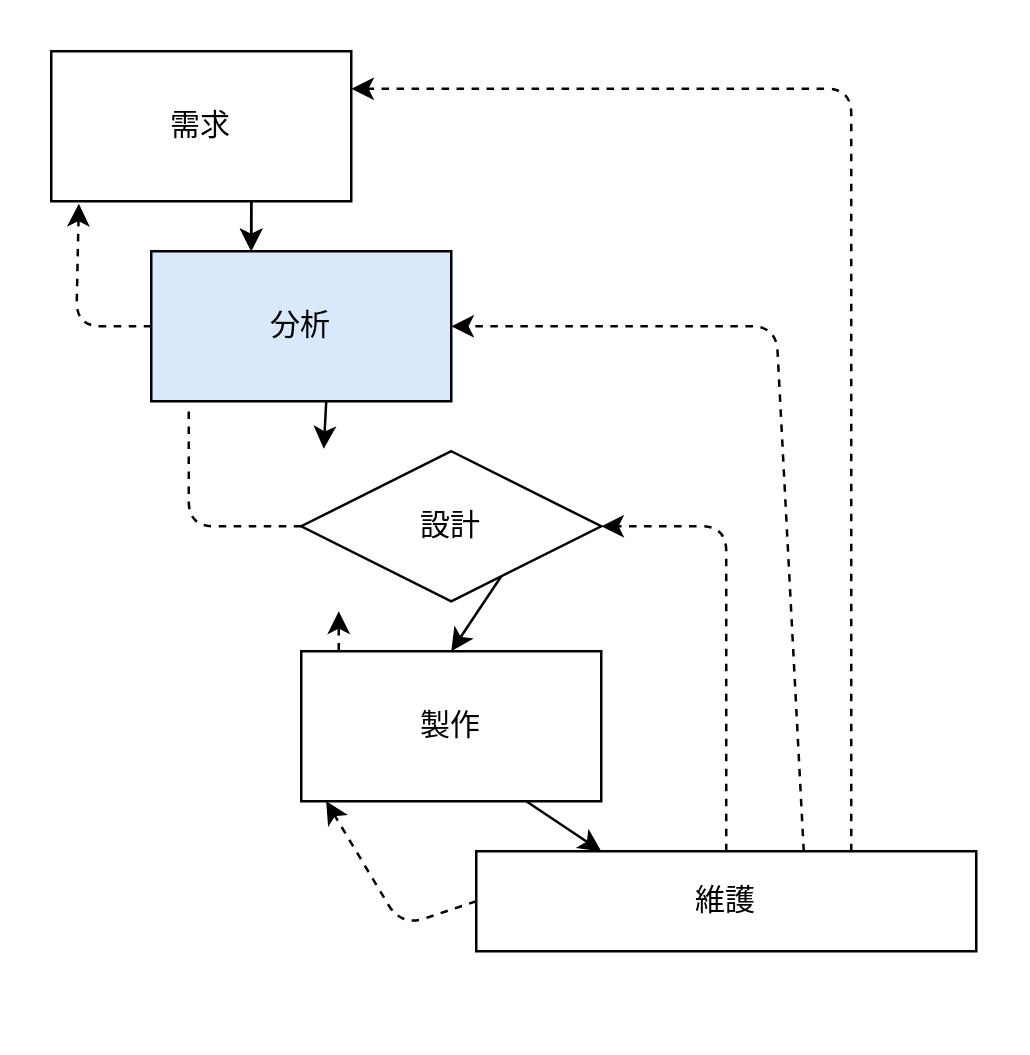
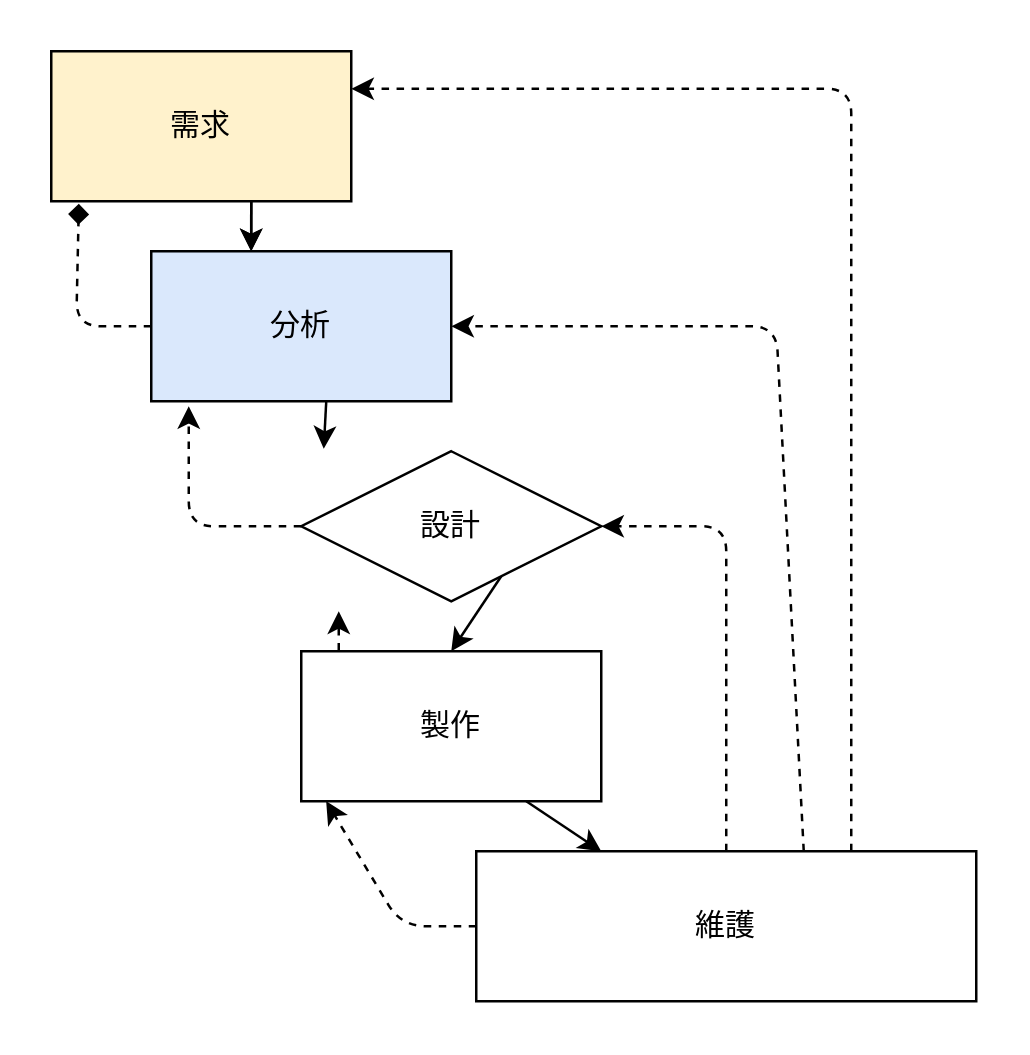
(201, 126) -> (201, 126)
(78, 222) -> (78, 224)
(189, 416) -> (189, 424)
(726, 901) -> (726, 926)
